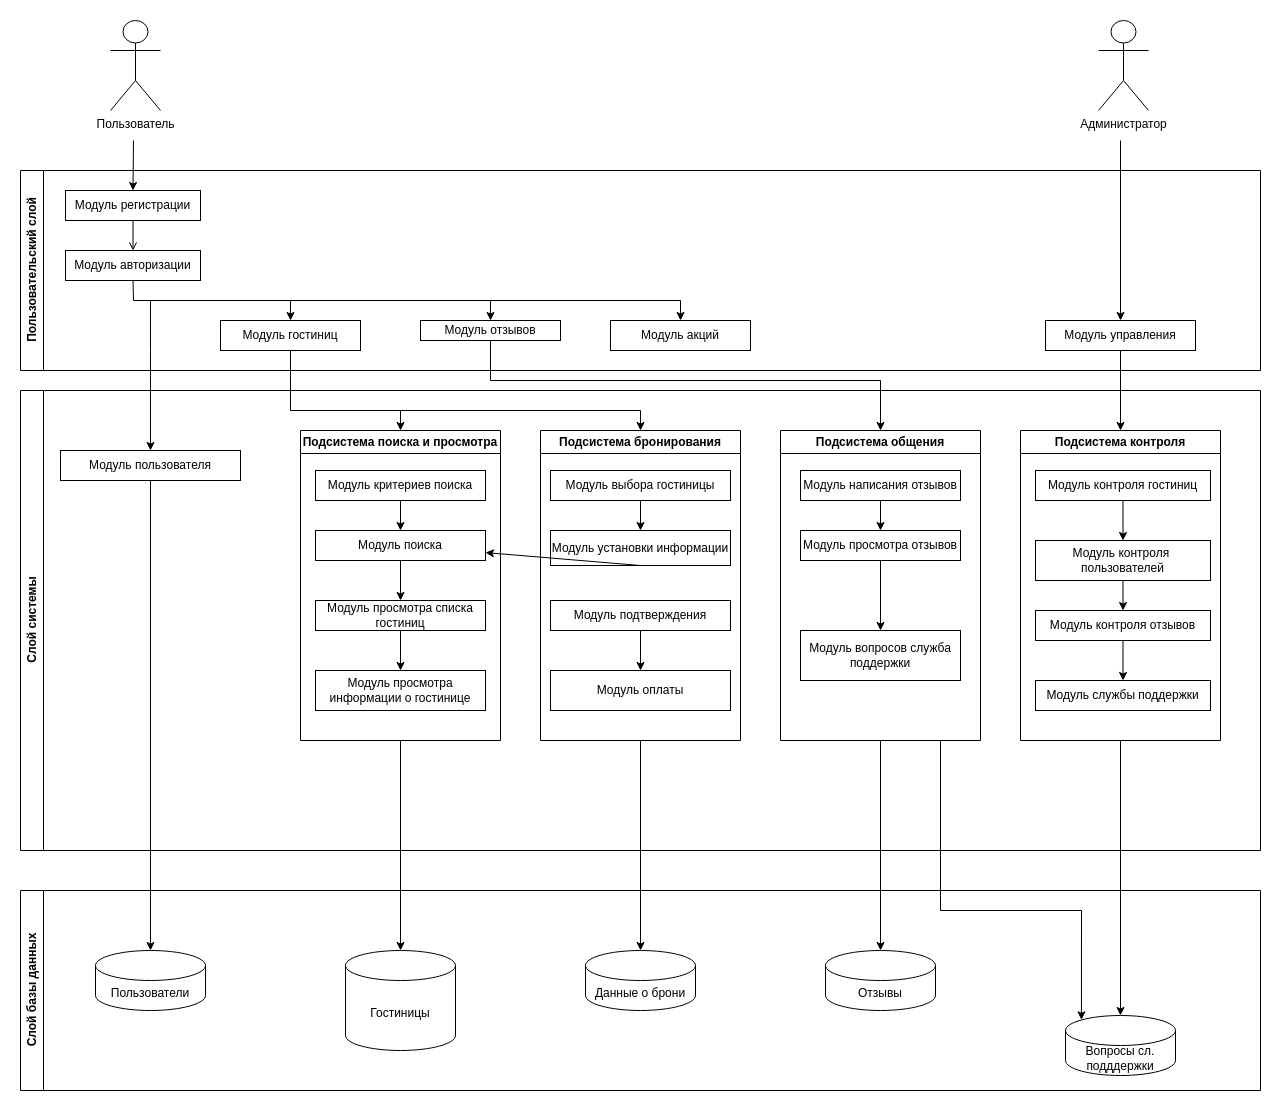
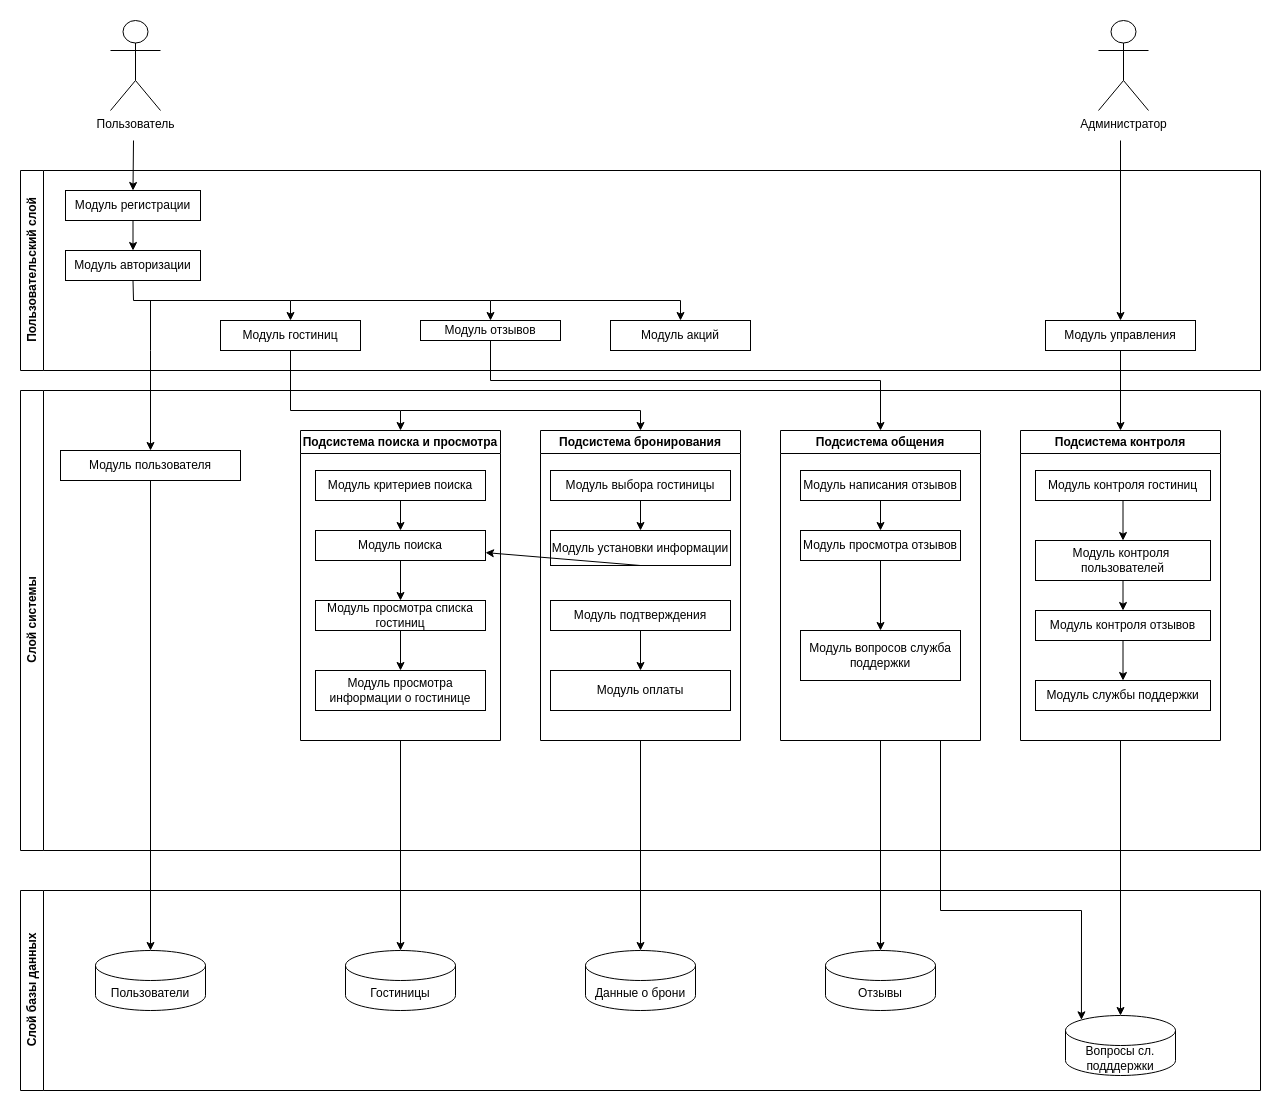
(133, 243) -> (133, 242)
(401, 1001) -> (401, 981)
